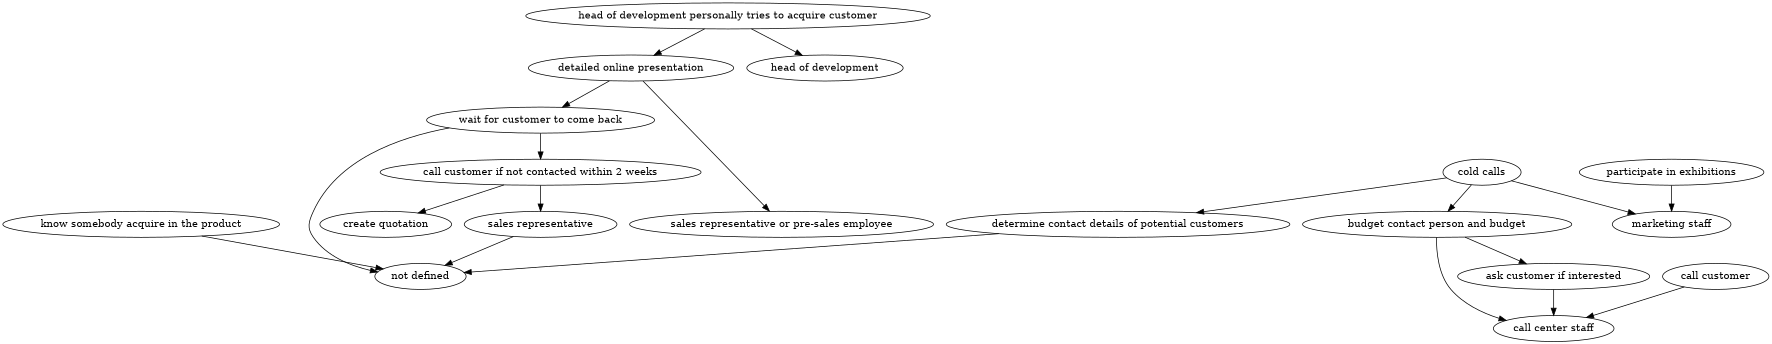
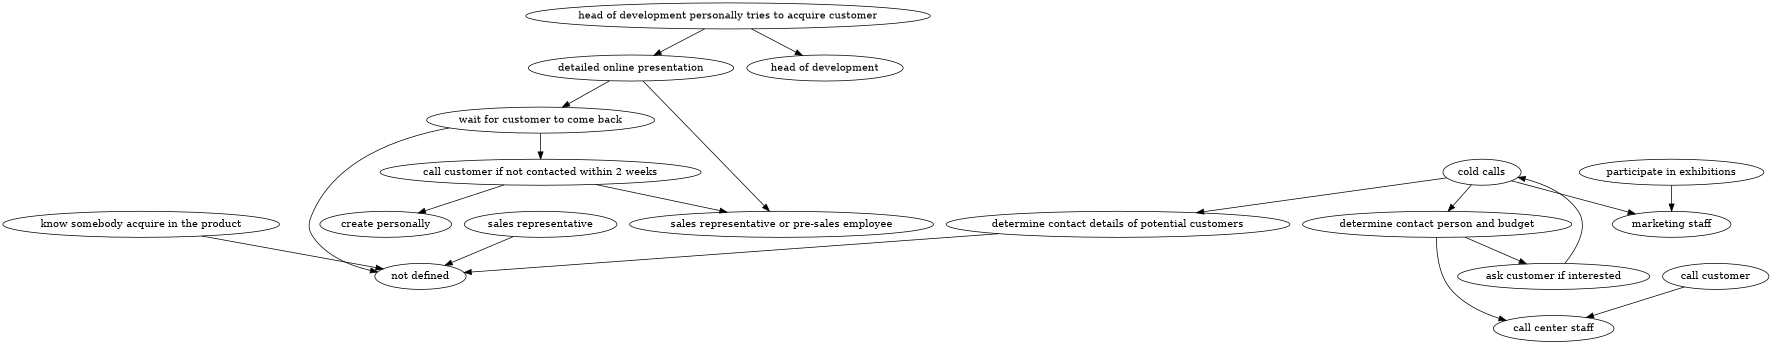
(541, 195) -> (658, 198)
(386, 224) -> (386, 224)
(1437, 224) -> (1437, 224)
(1554, 299) -> (1576, 209)
